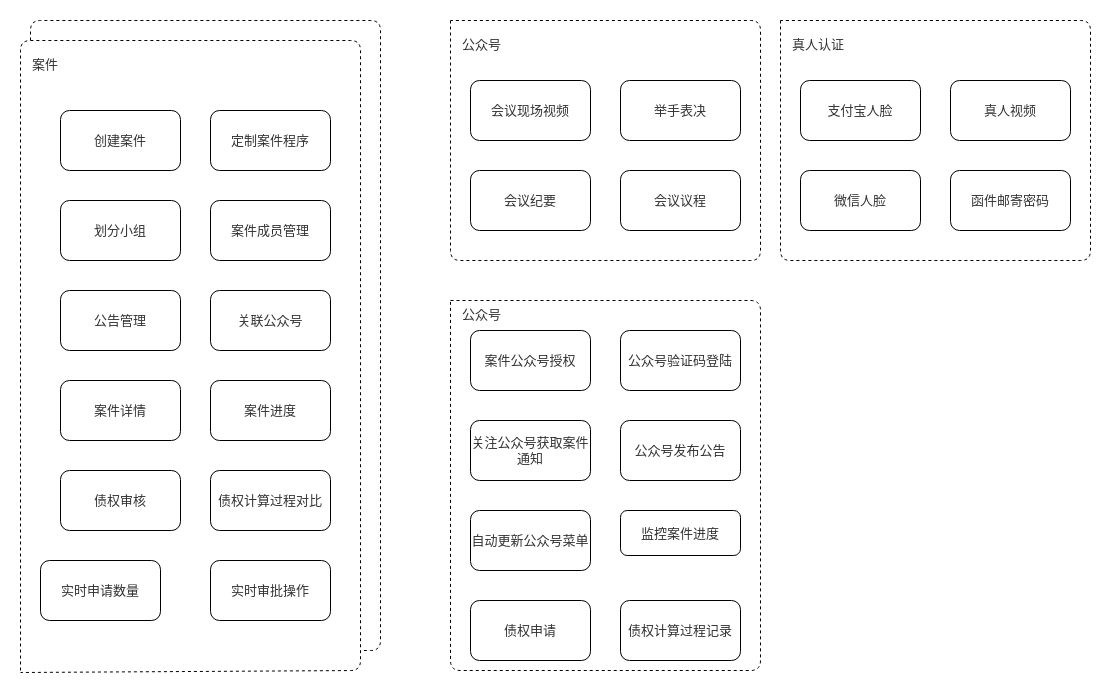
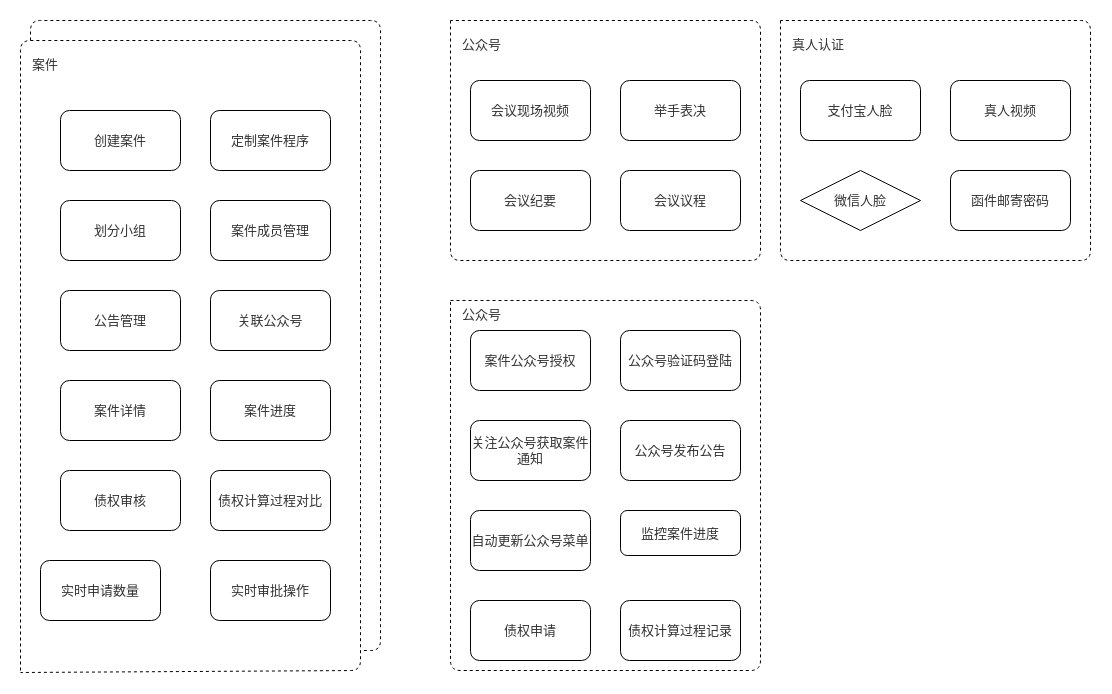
(861, 201) -> (861, 201)
